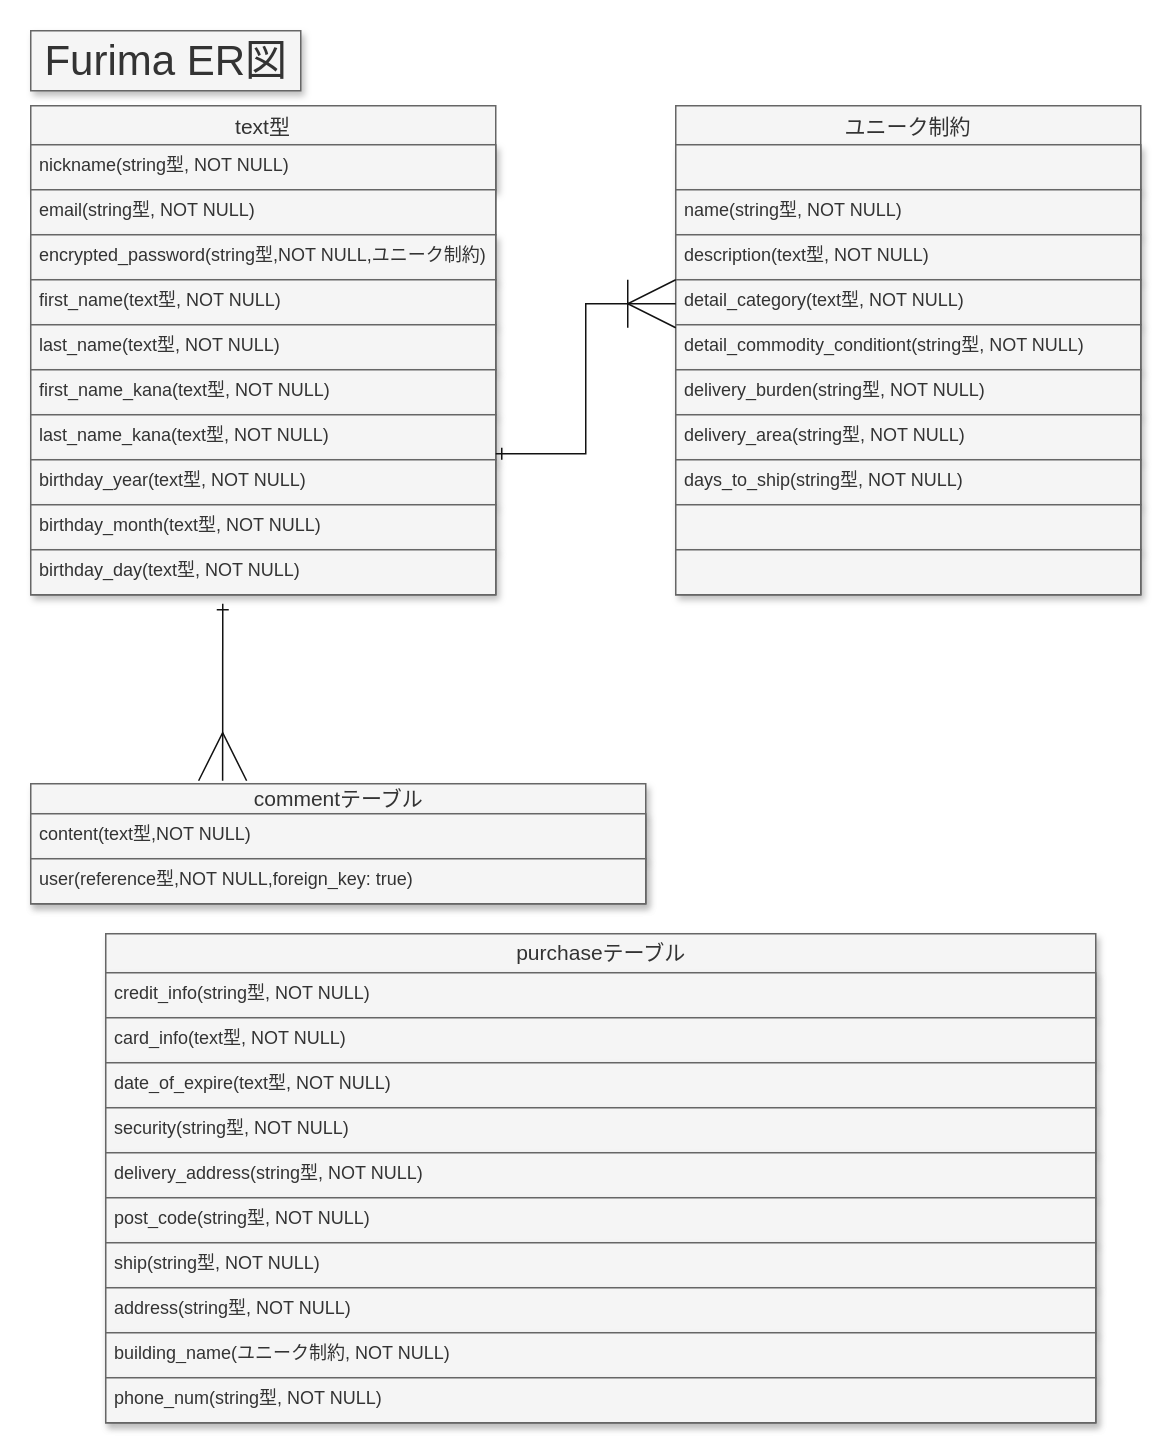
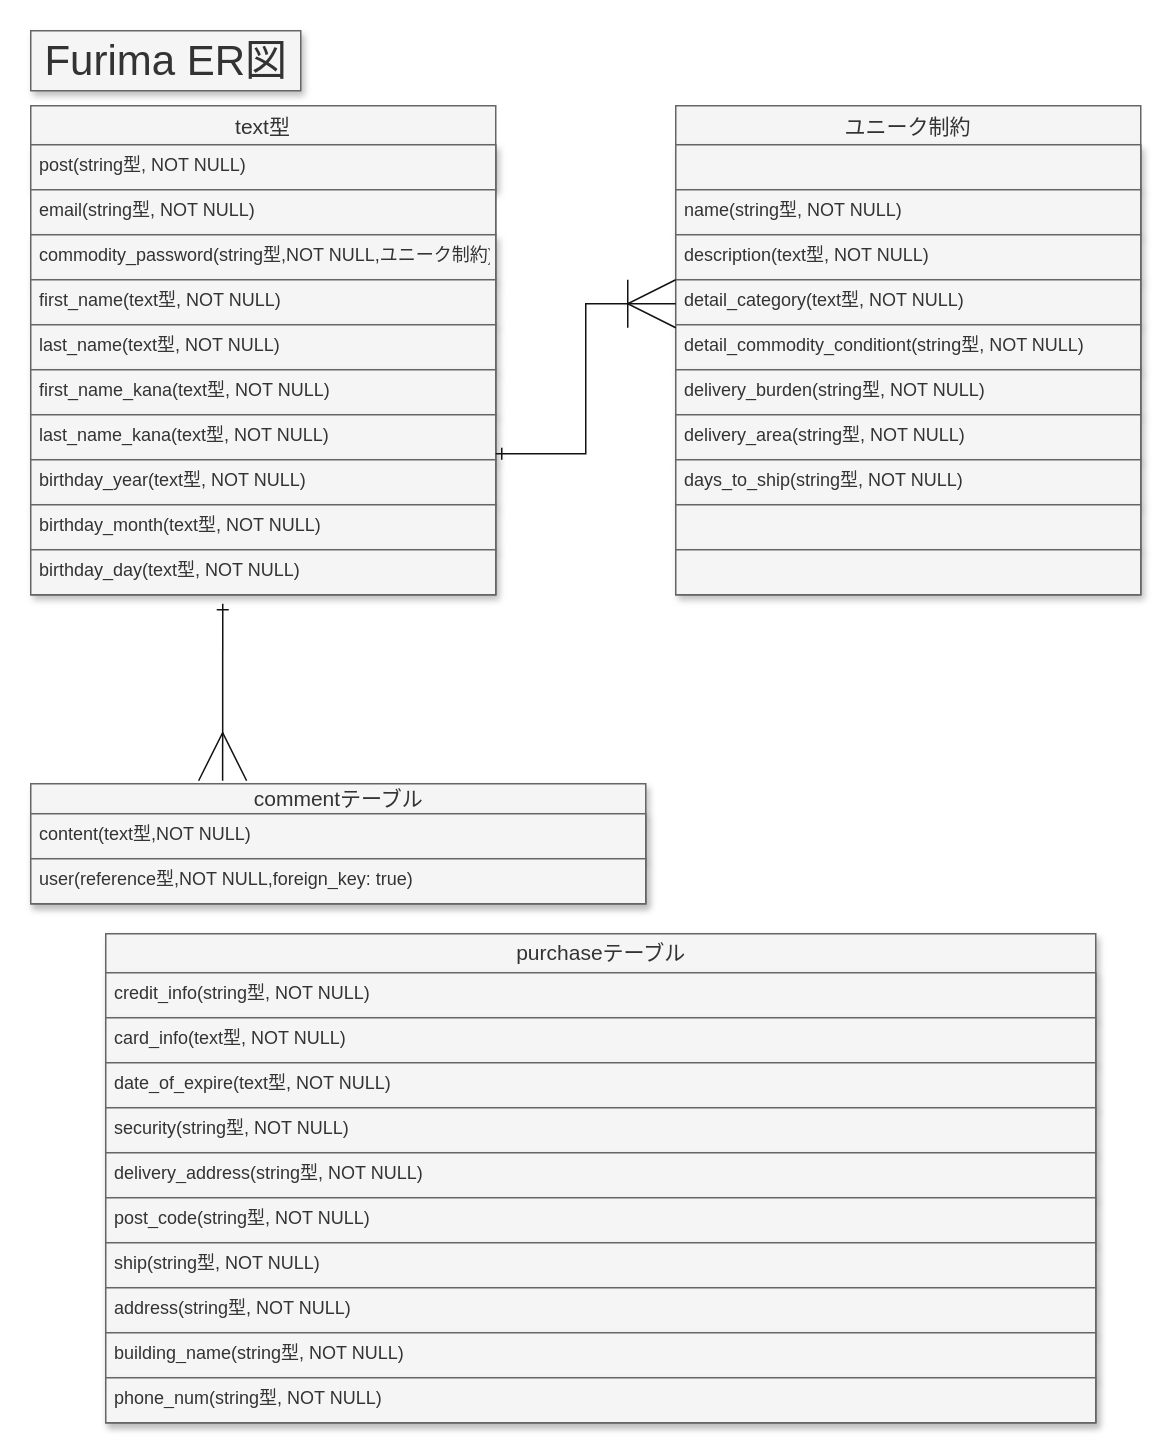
(167, 165) -> (150, 165)
(274, 255) -> (272, 255)
(281, 1354) -> (264, 1354)
